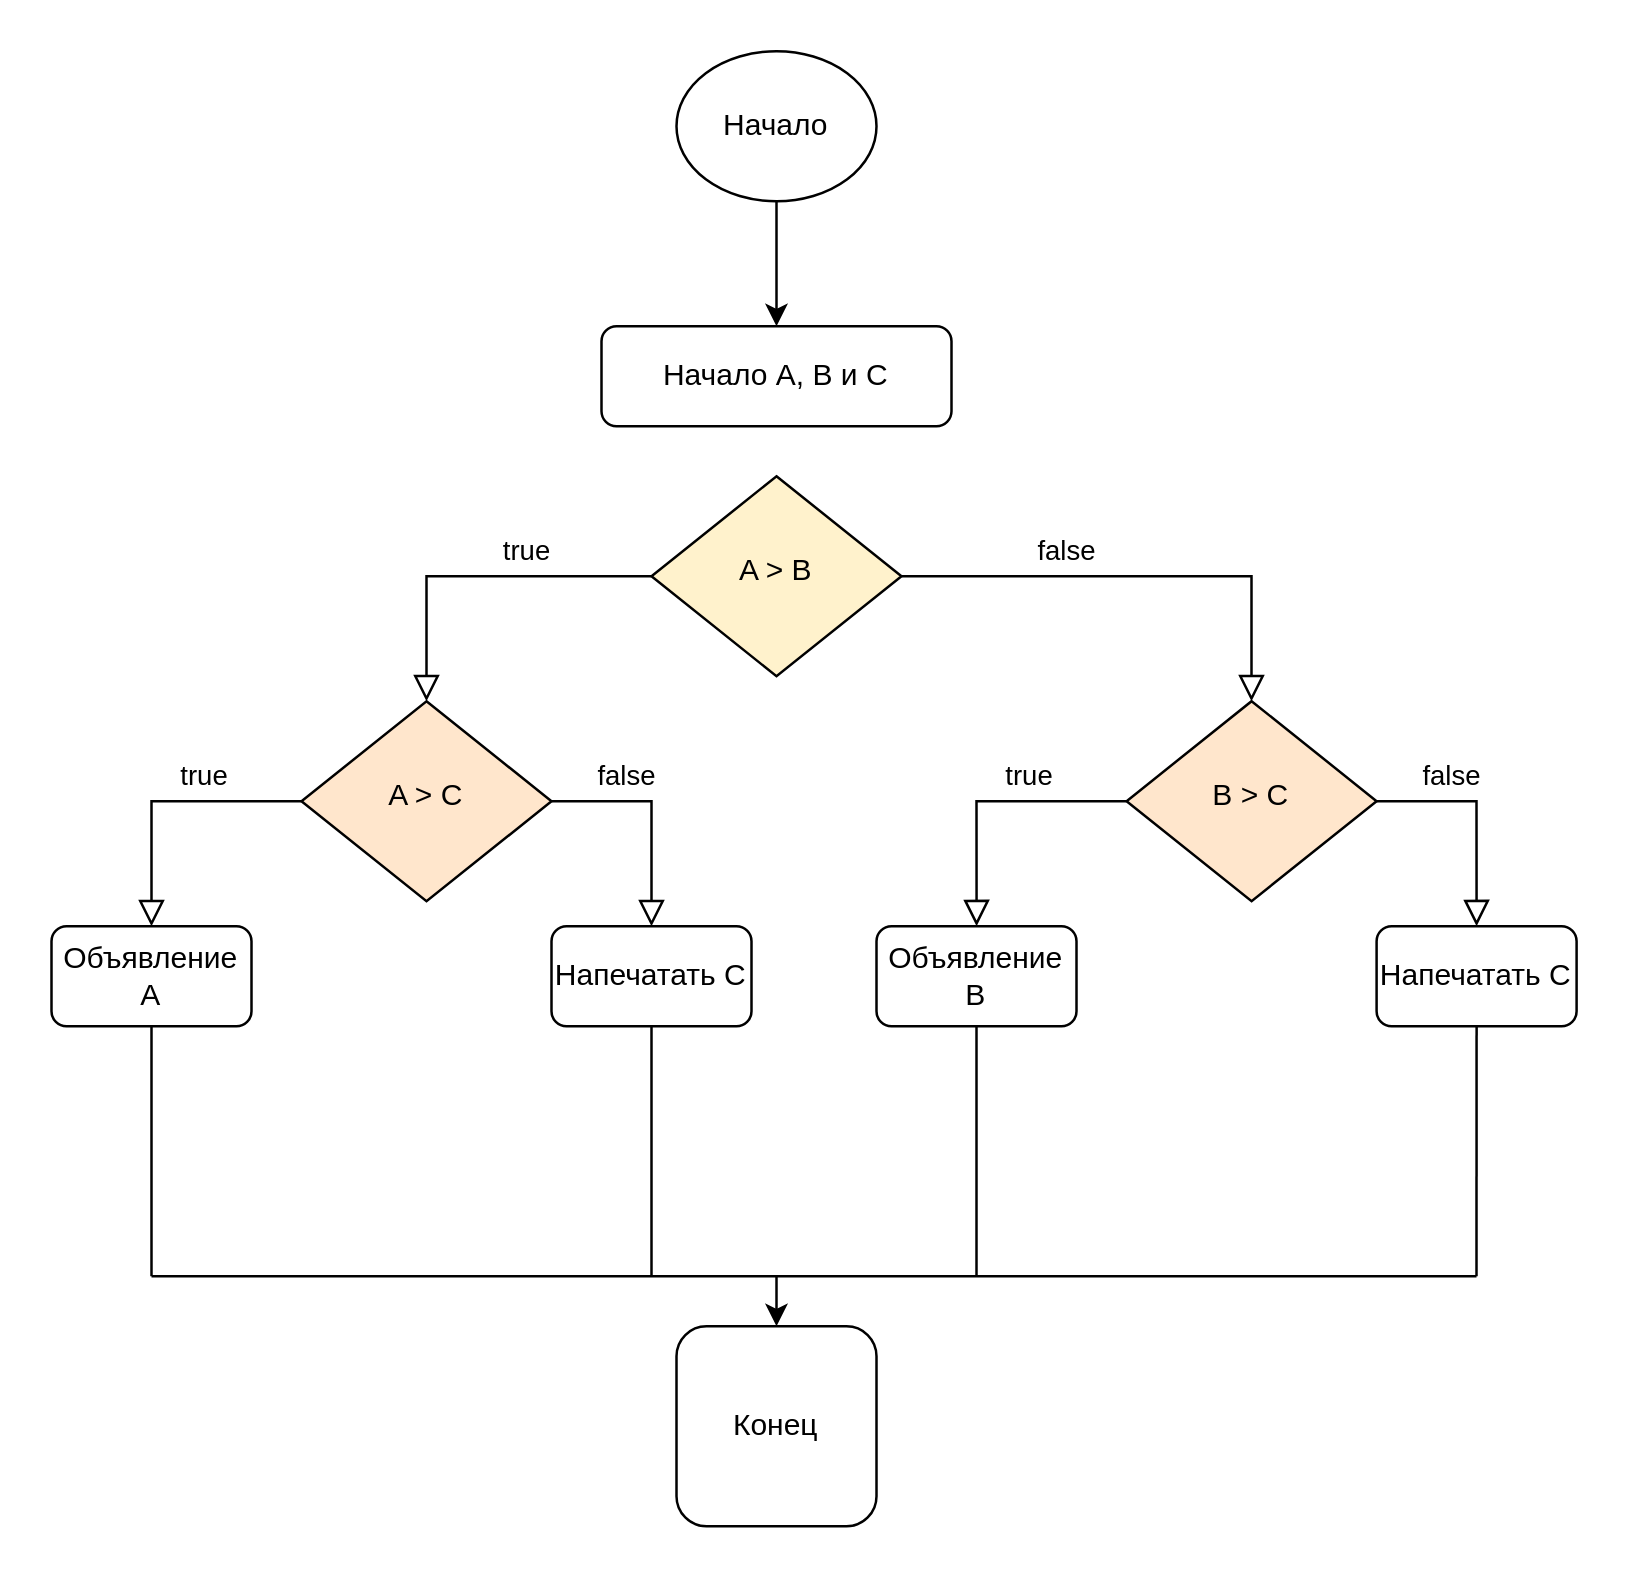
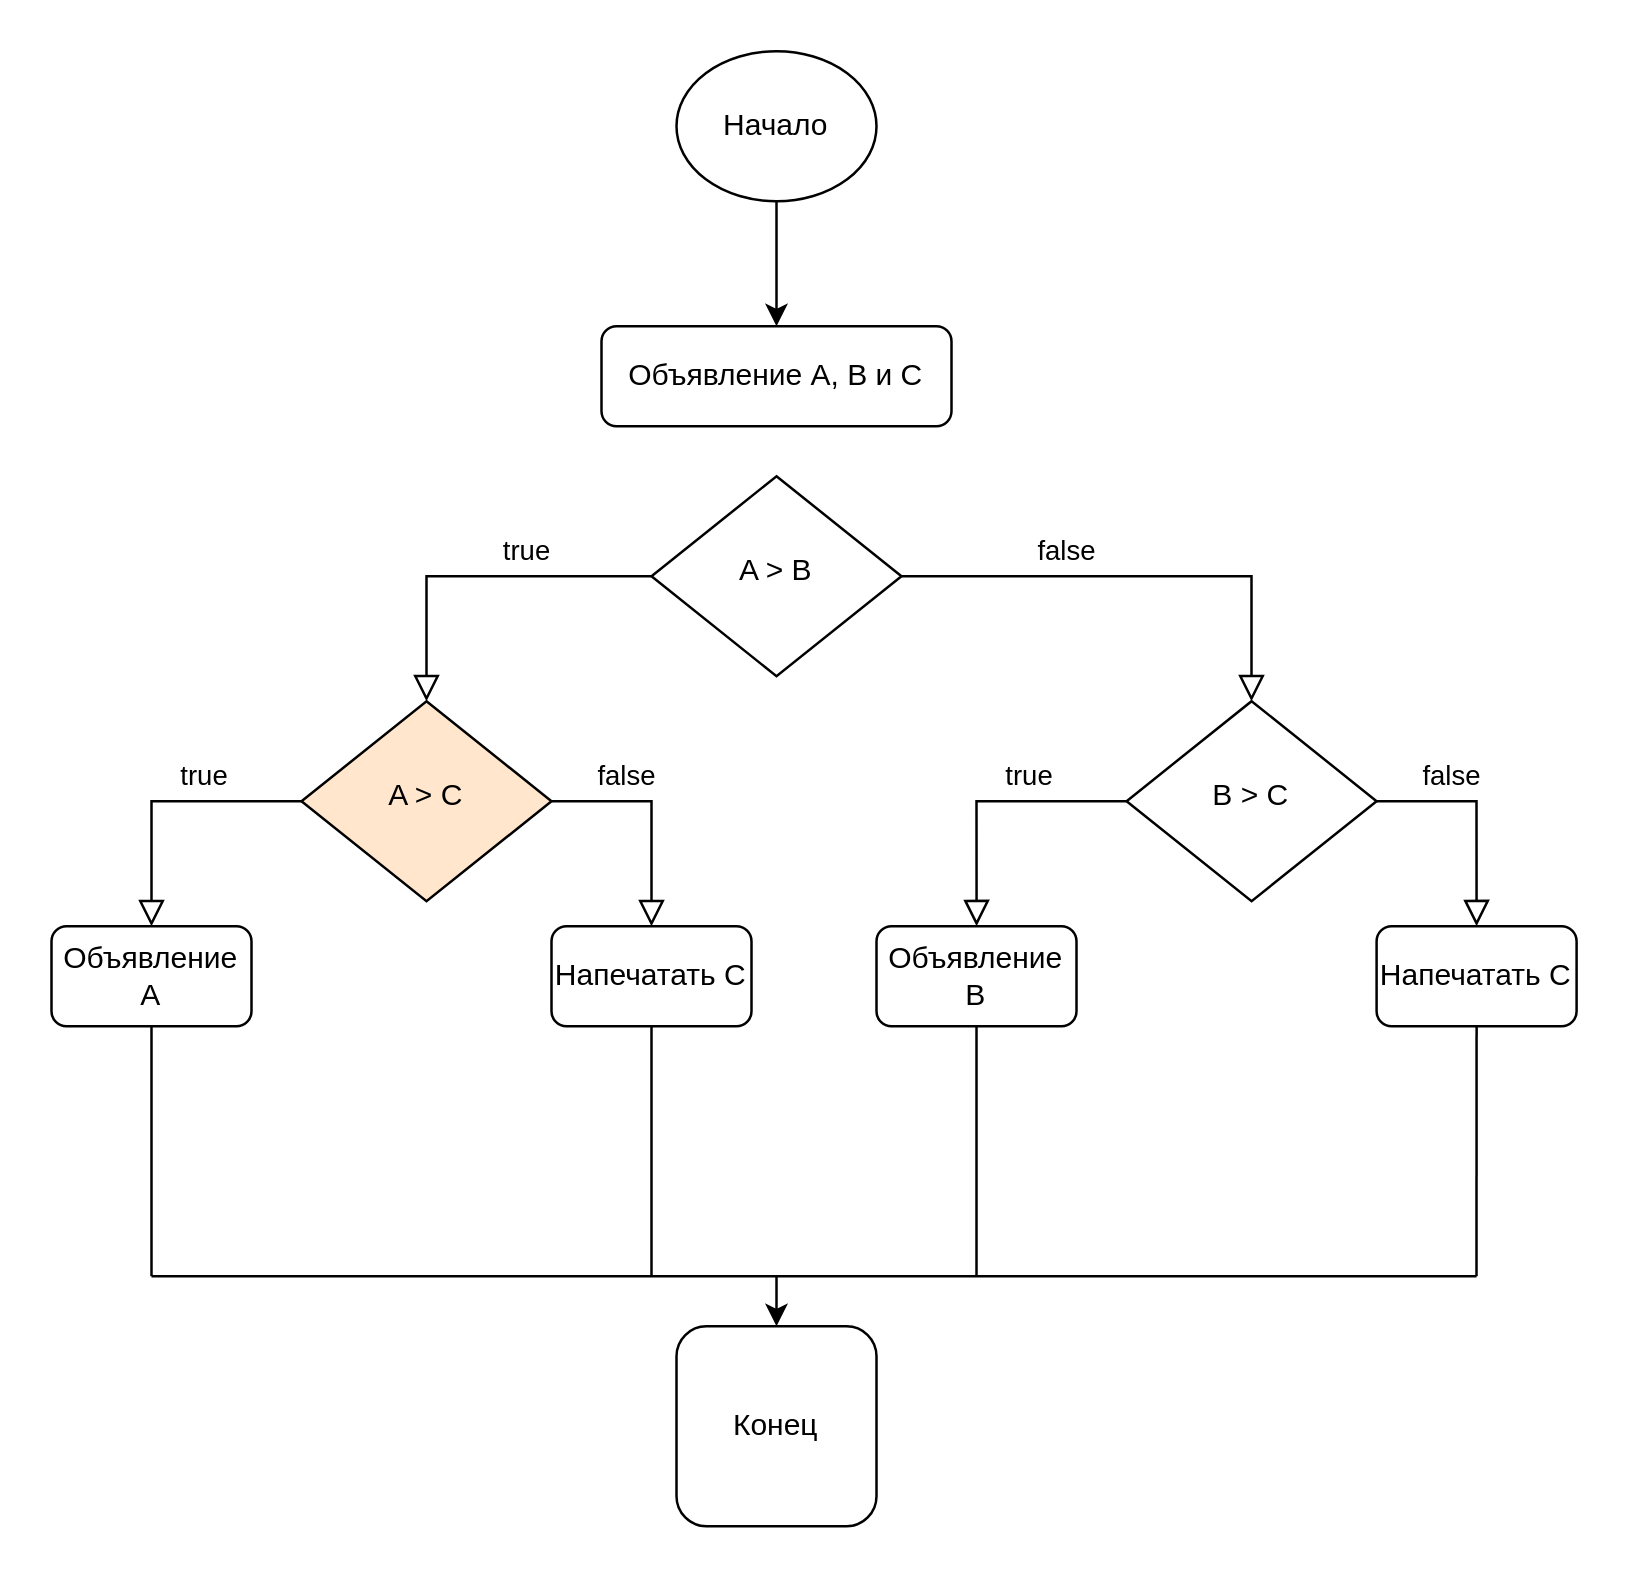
(776, 376) -> (776, 376)
(776, 576) -> (776, 576)
(1251, 801) -> (1251, 801)
